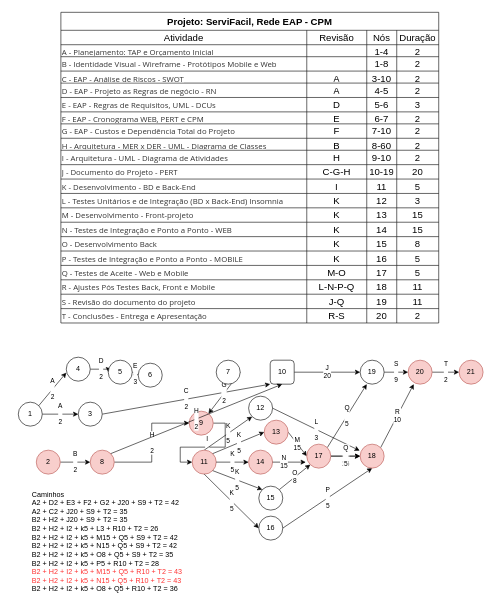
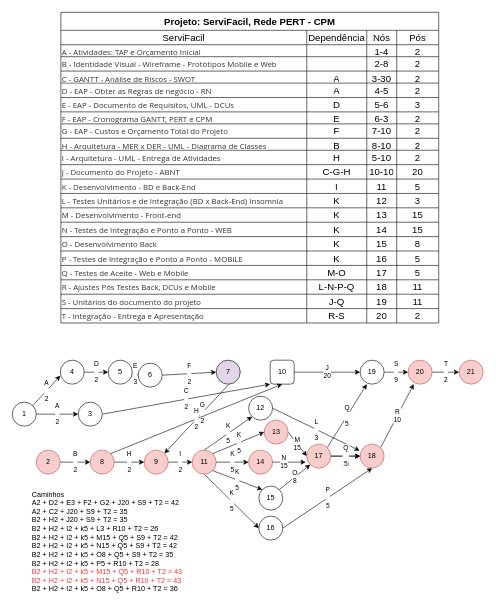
(250, 22) -> (250, 22)
(184, 38) -> (184, 38)
(337, 38) -> (337, 38)
(418, 38) -> (418, 38)
(159, 51) -> (152, 51)
(382, 64) -> (382, 64)
(140, 77) -> (145, 77)
(382, 77) -> (382, 77)
(164, 90) -> (159, 90)
(160, 105) -> (168, 105)
(148, 118) -> (153, 118)
(382, 118) -> (382, 118)
(175, 131) -> (171, 131)
(382, 144) -> (382, 144)
(171, 158) -> (169, 158)
(382, 158) -> (382, 158)
(139, 172) -> (139, 172)
(382, 172) -> (382, 172)
(149, 215) -> (138, 215)
(164, 287) -> (161, 287)
(147, 302) -> (152, 302)
(158, 316) -> (159, 316)
(78, 369) -> (72, 372)
(228, 372) -> (228, 372)
none -> (173, 375)
(30, 414) -> (24, 414)
(201, 423) -> (156, 462)
